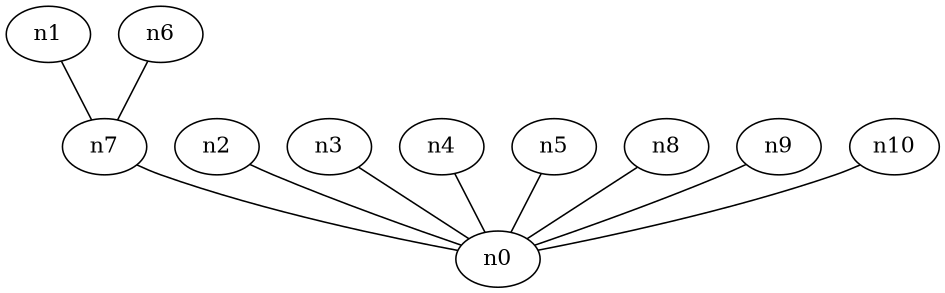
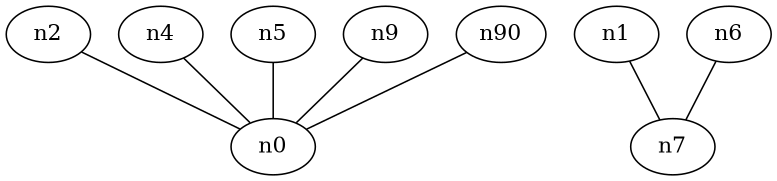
(329, 147) -> none
(667, 147) -> none
(895, 147) -> (501, 34)
(295, 215) -> none
